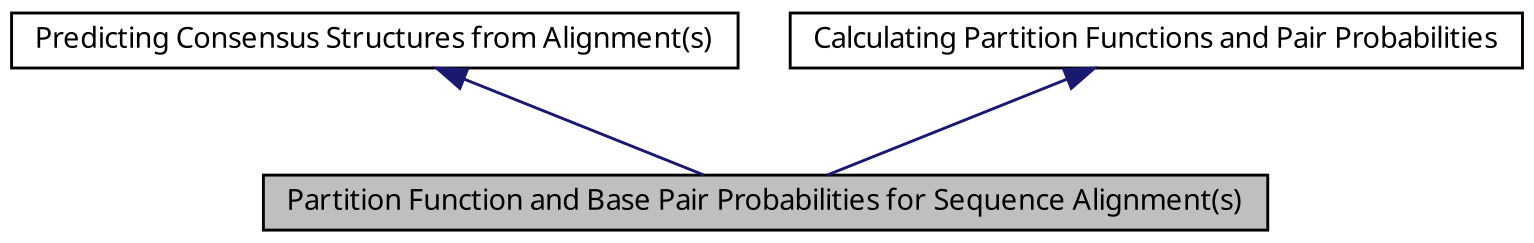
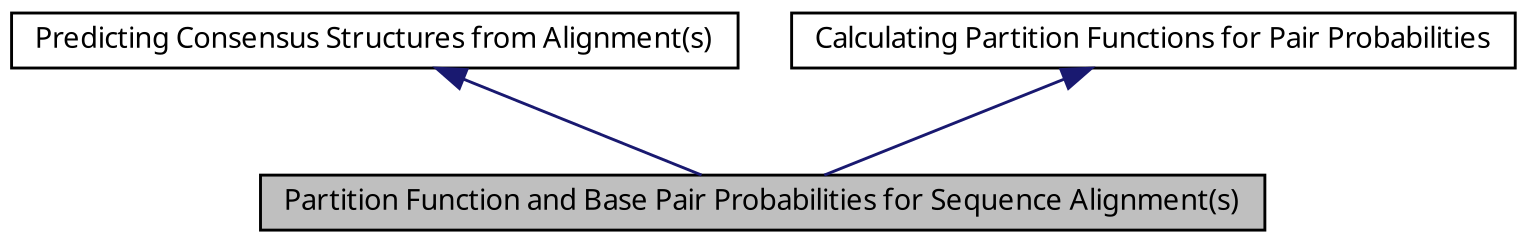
(1156, 41) -> (1153, 41)
